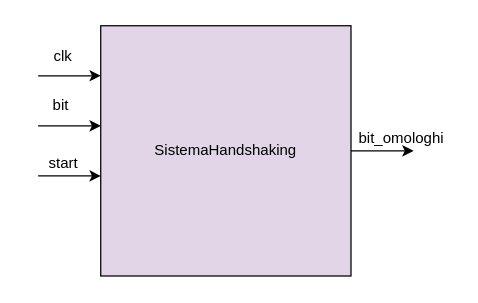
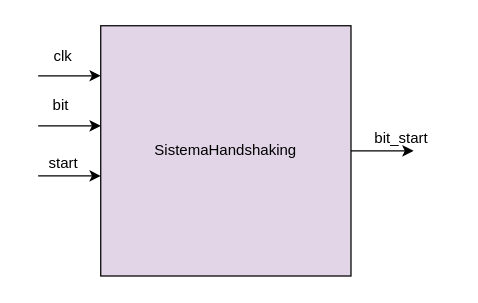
(401, 138) -> (401, 138)
